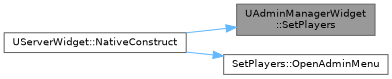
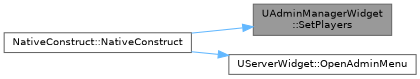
(95, 43) -> (98, 43)
(306, 64) -> (322, 64)
